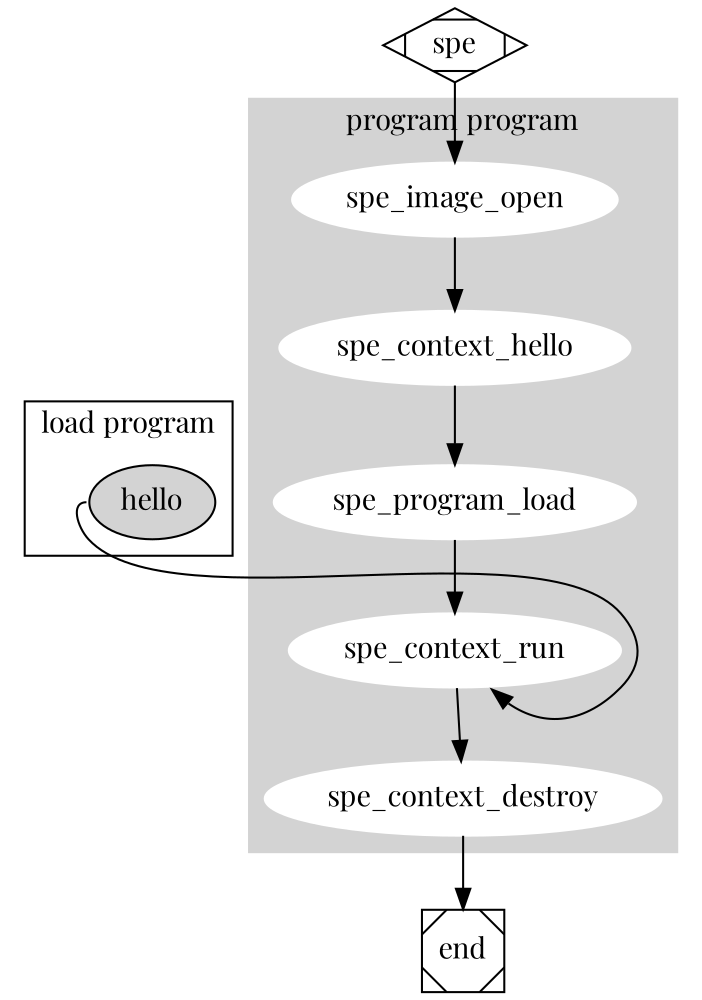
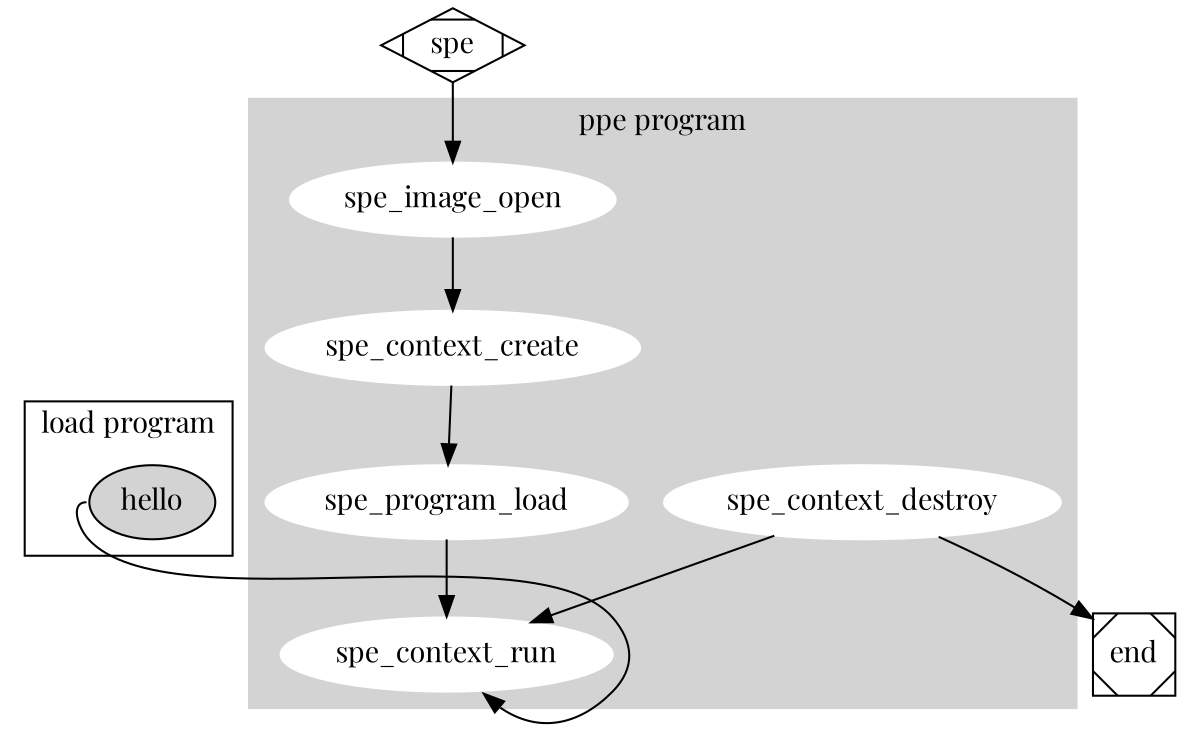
(463, 122) -> (663, 122)
(455, 348) -> (453, 348)
(458, 714) -> (663, 576)
